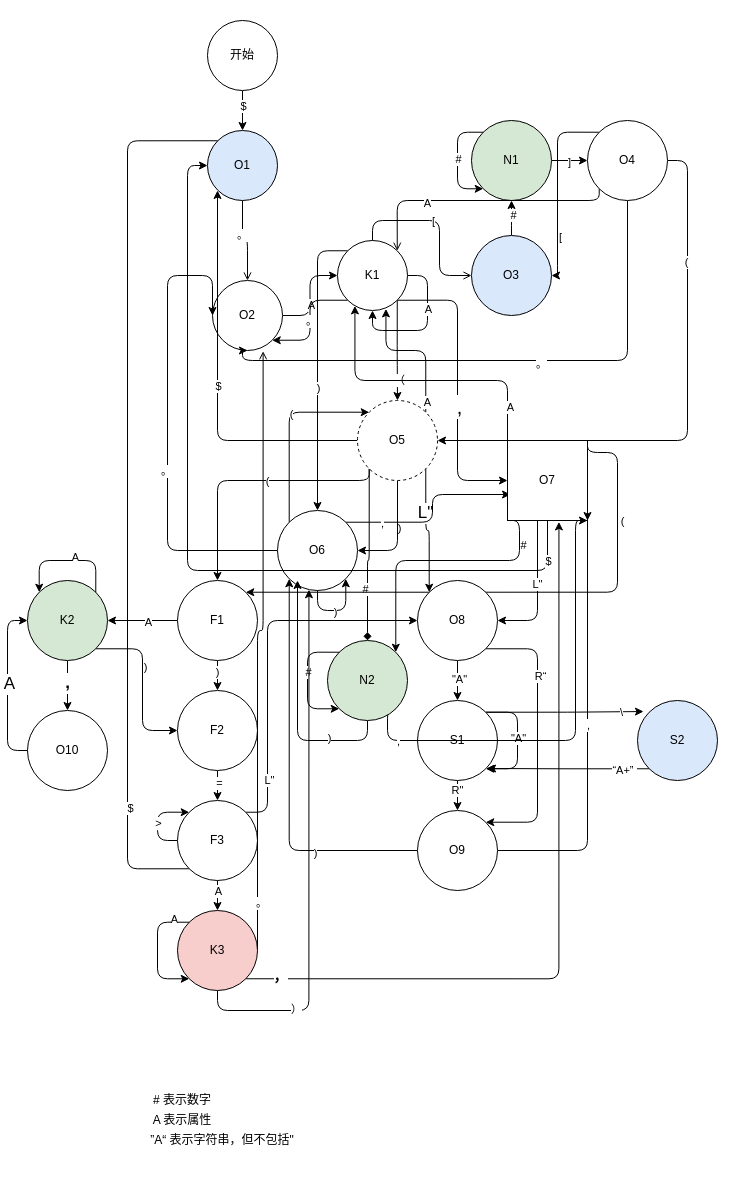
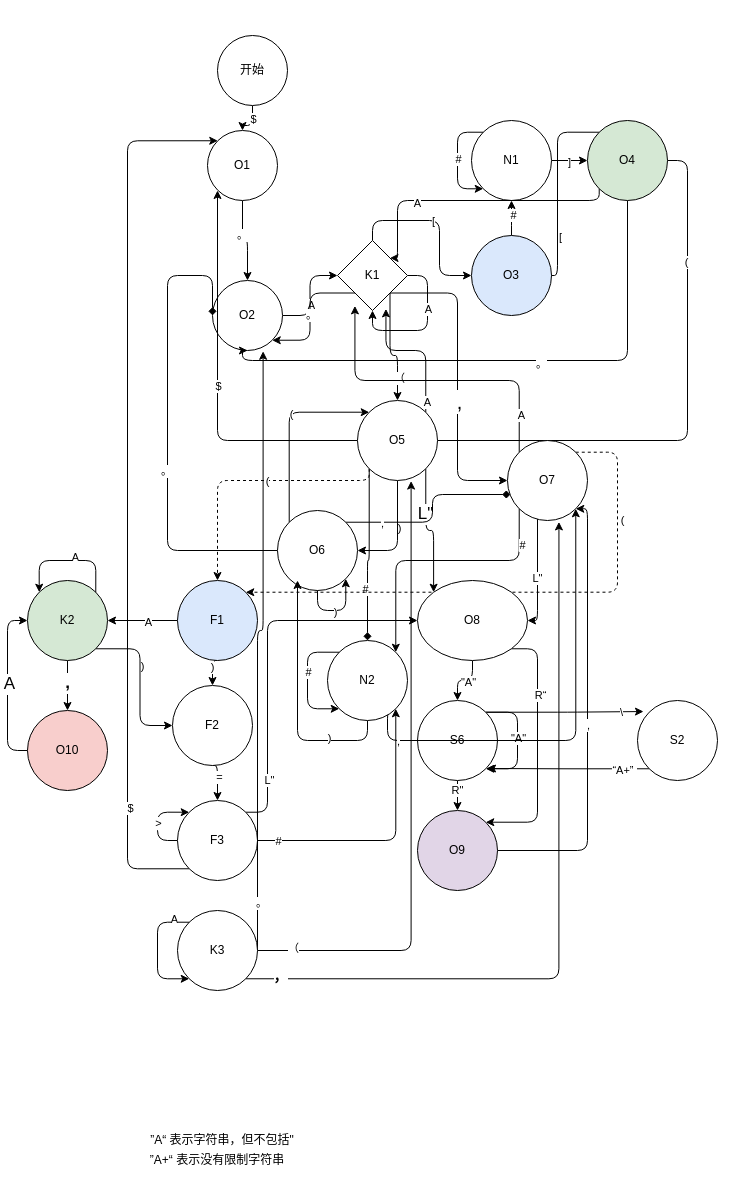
(243, 56) -> (253, 71)
(212, 141) -> (209, 141)
(512, 161) -> (512, 161)
(628, 161) -> (628, 161)
(243, 166) -> (243, 166)
(397, 245) -> (397, 252)
(248, 273) -> (248, 272)
(558, 275) -> (556, 275)
(373, 276) -> (373, 276)
(464, 276) -> (463, 276)
(213, 307) -> (213, 307)
(263, 356) -> (263, 358)
(318, 367) -> none
(398, 441) -> (398, 441)
(445, 441) -> (443, 441)
(188, 480) -> none
(250, 481) -> (250, 481)
(548, 481) -> (548, 481)
(502, 495) -> (502, 495)
(618, 573) -> (618, 569)
(218, 621) -> (218, 621)
(458, 621) -> (473, 621)
(368, 681) -> (368, 681)
(218, 731) -> (213, 726)
(458, 741) -> (458, 741)
(678, 741) -> (678, 741)
(68, 751) -> (68, 751)
(289, 777) -> none
none -> (411, 790)
none -> (385, 841)
(309, 848) -> none
(458, 851) -> (458, 851)
(218, 892) -> none
(218, 951) -> (218, 951)
(183, 1101) -> none
(183, 1121) -> none
none -> (218, 1161)
